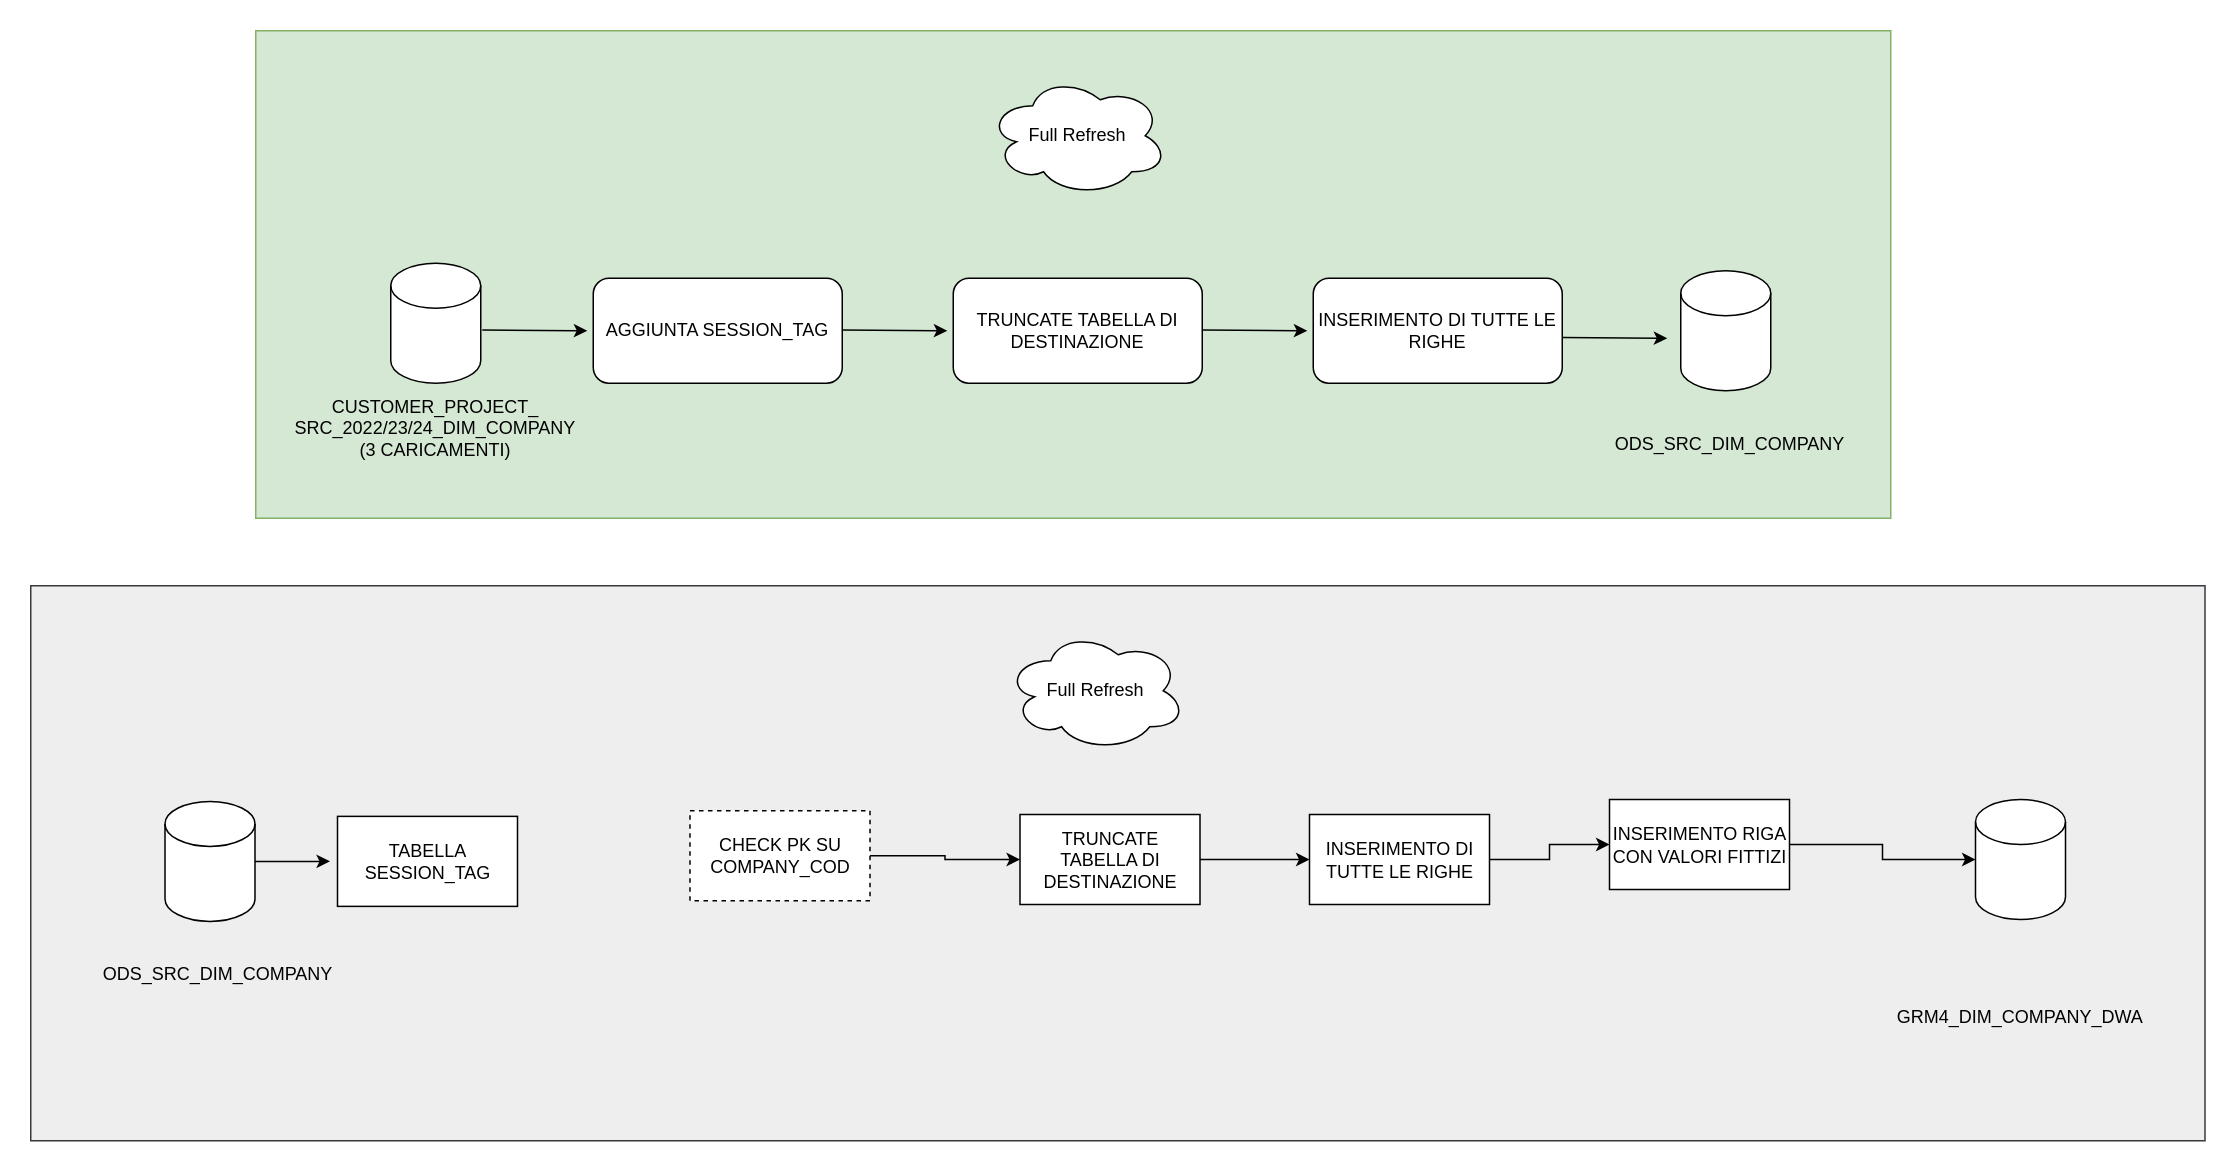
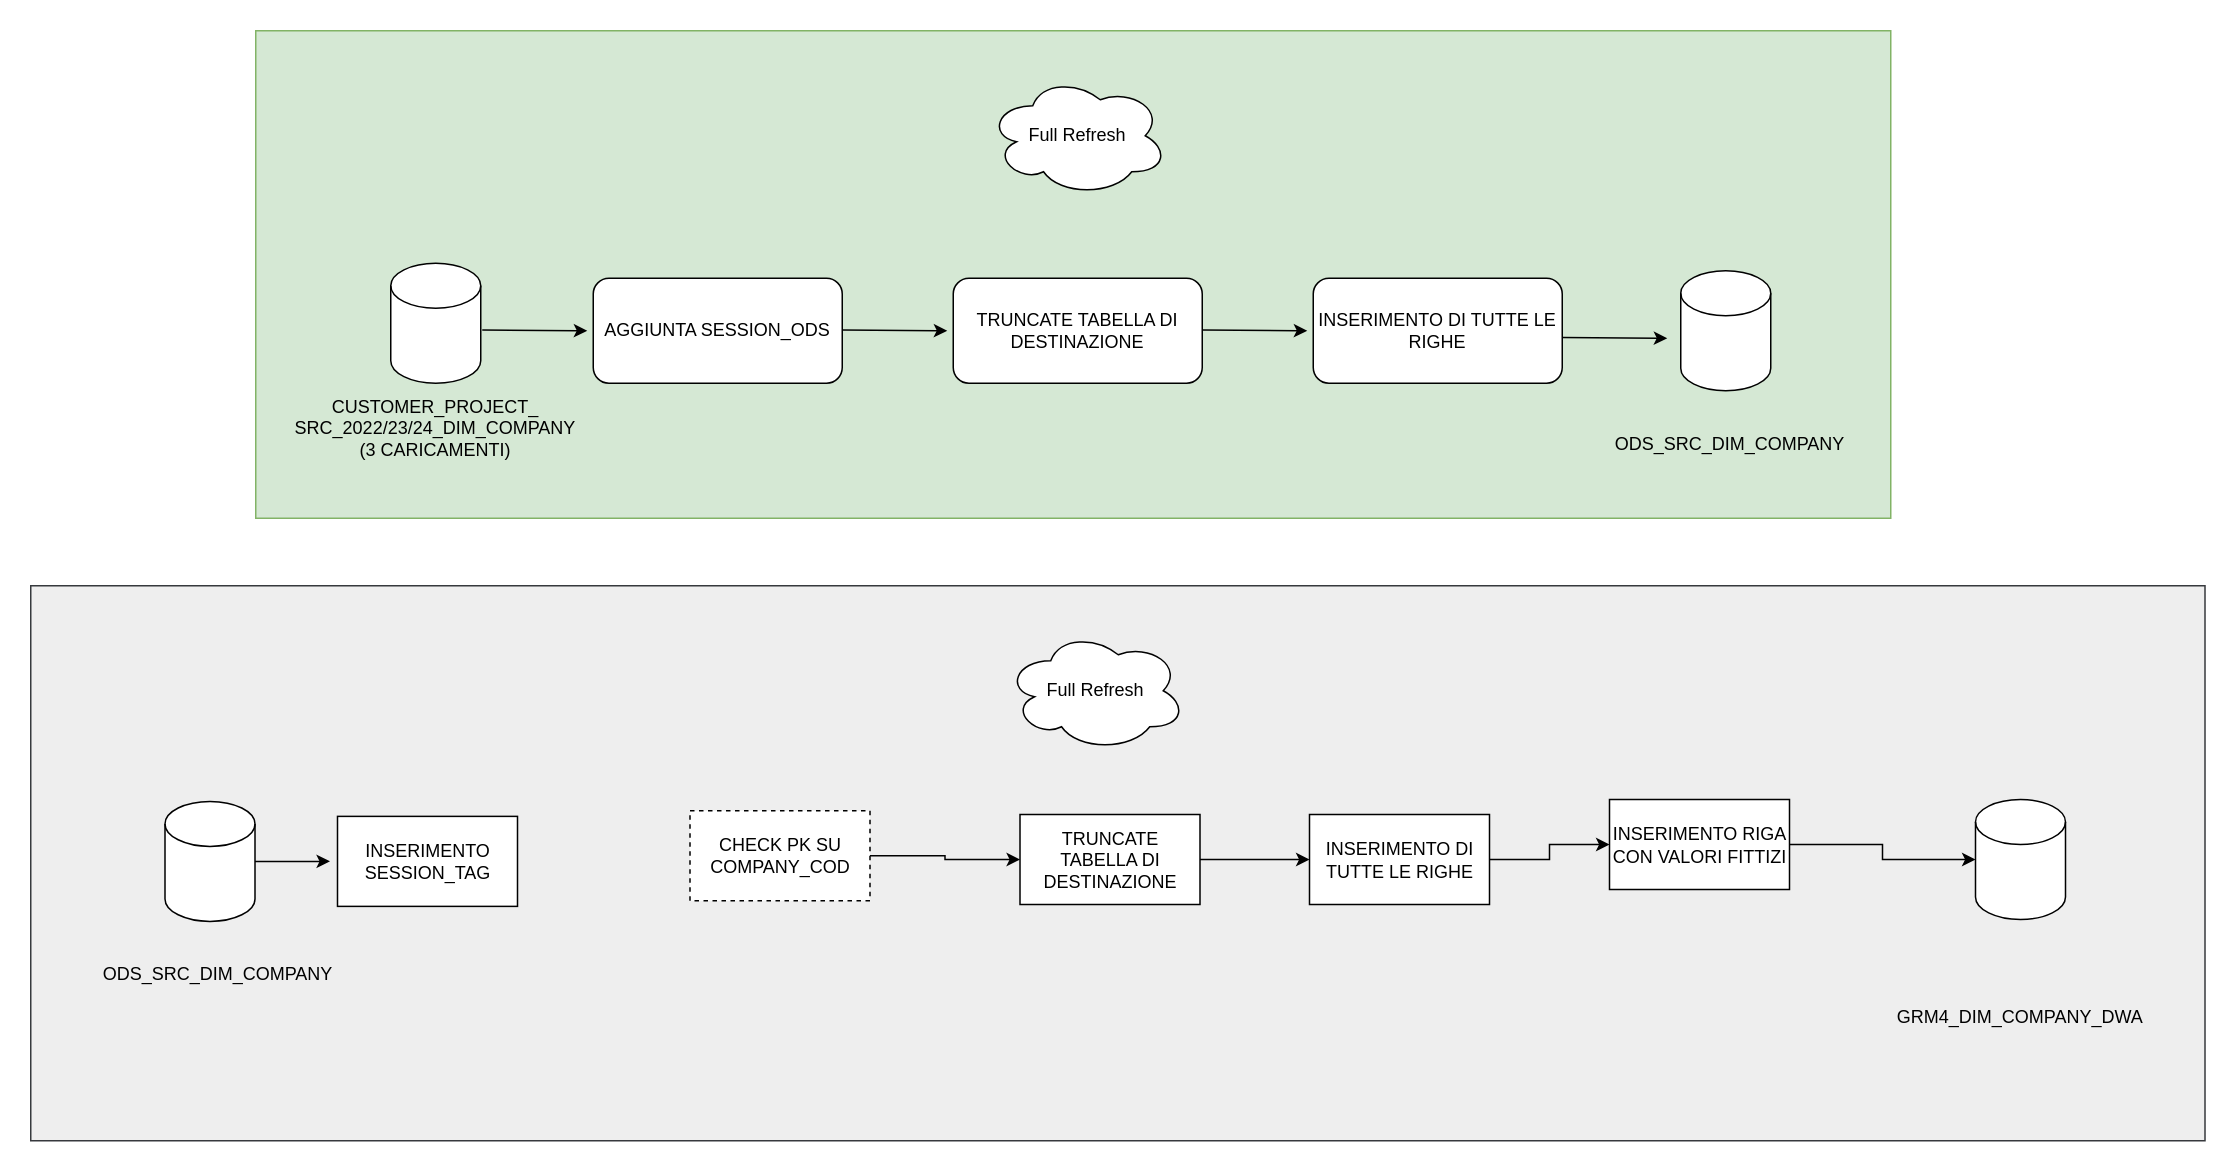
(718, 331) -> (718, 331)
(428, 862) -> (428, 862)
